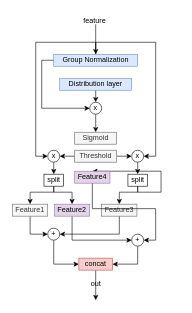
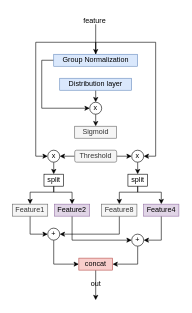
(96, 138) -> (96, 132)
(96, 156) -> (96, 156)
(92, 177) -> (161, 210)
(119, 210) -> (119, 210)
